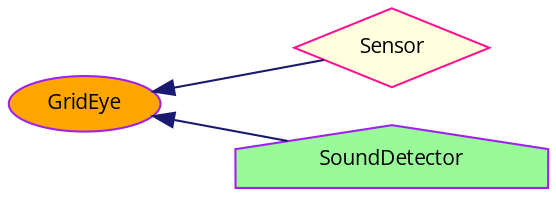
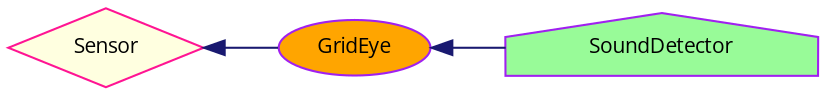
(249, 74) -> (251, 48)
